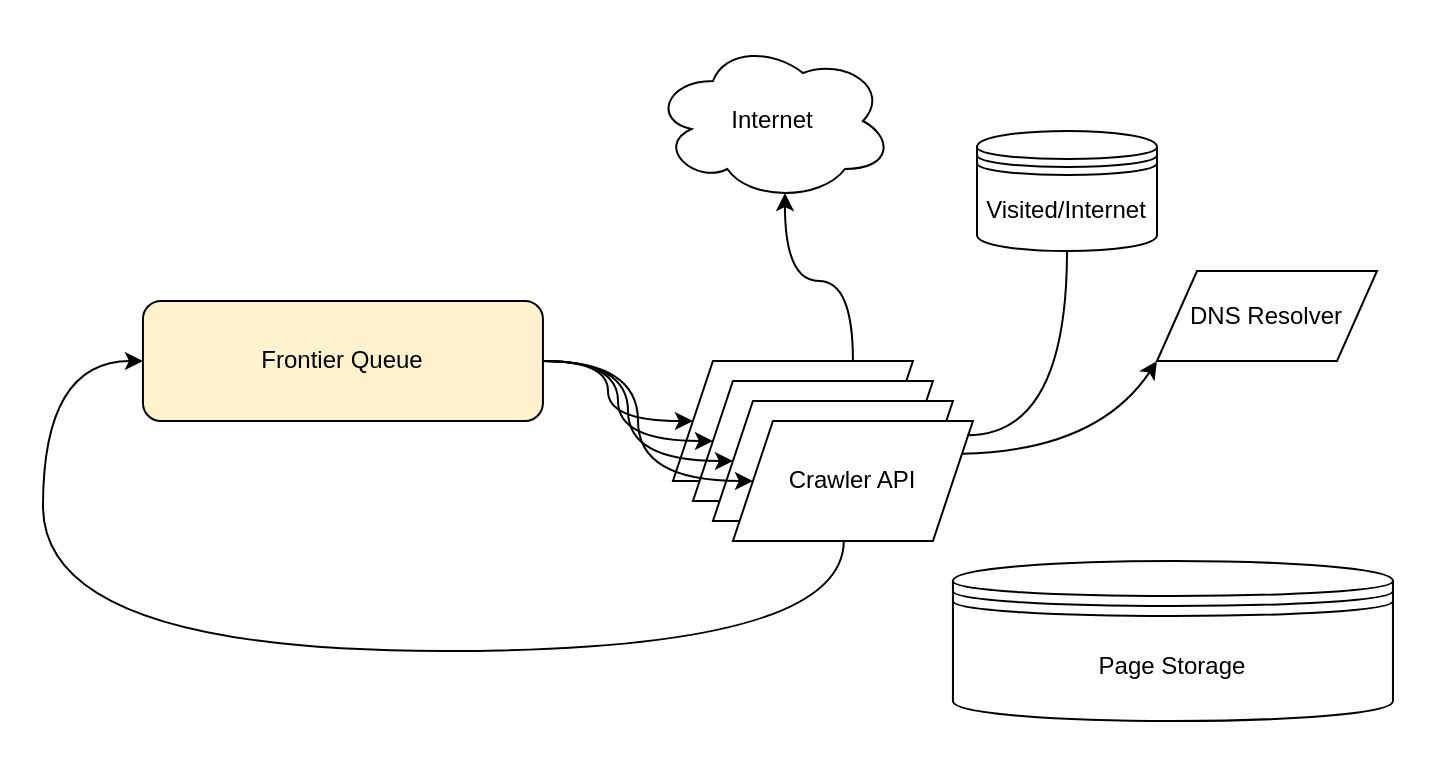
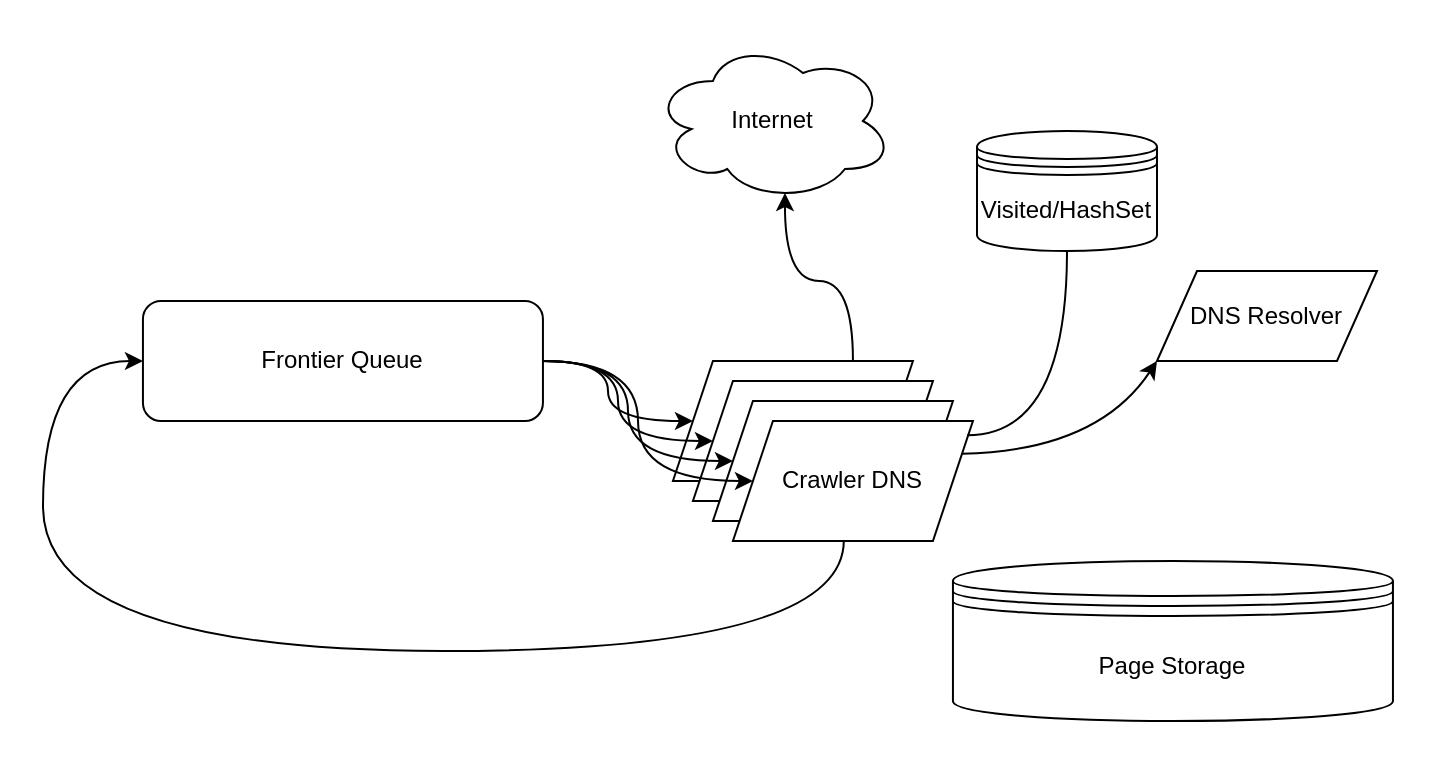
(1067, 211) -> (1067, 211)
(343, 361) -> (343, 361)
(853, 481) -> (853, 481)
